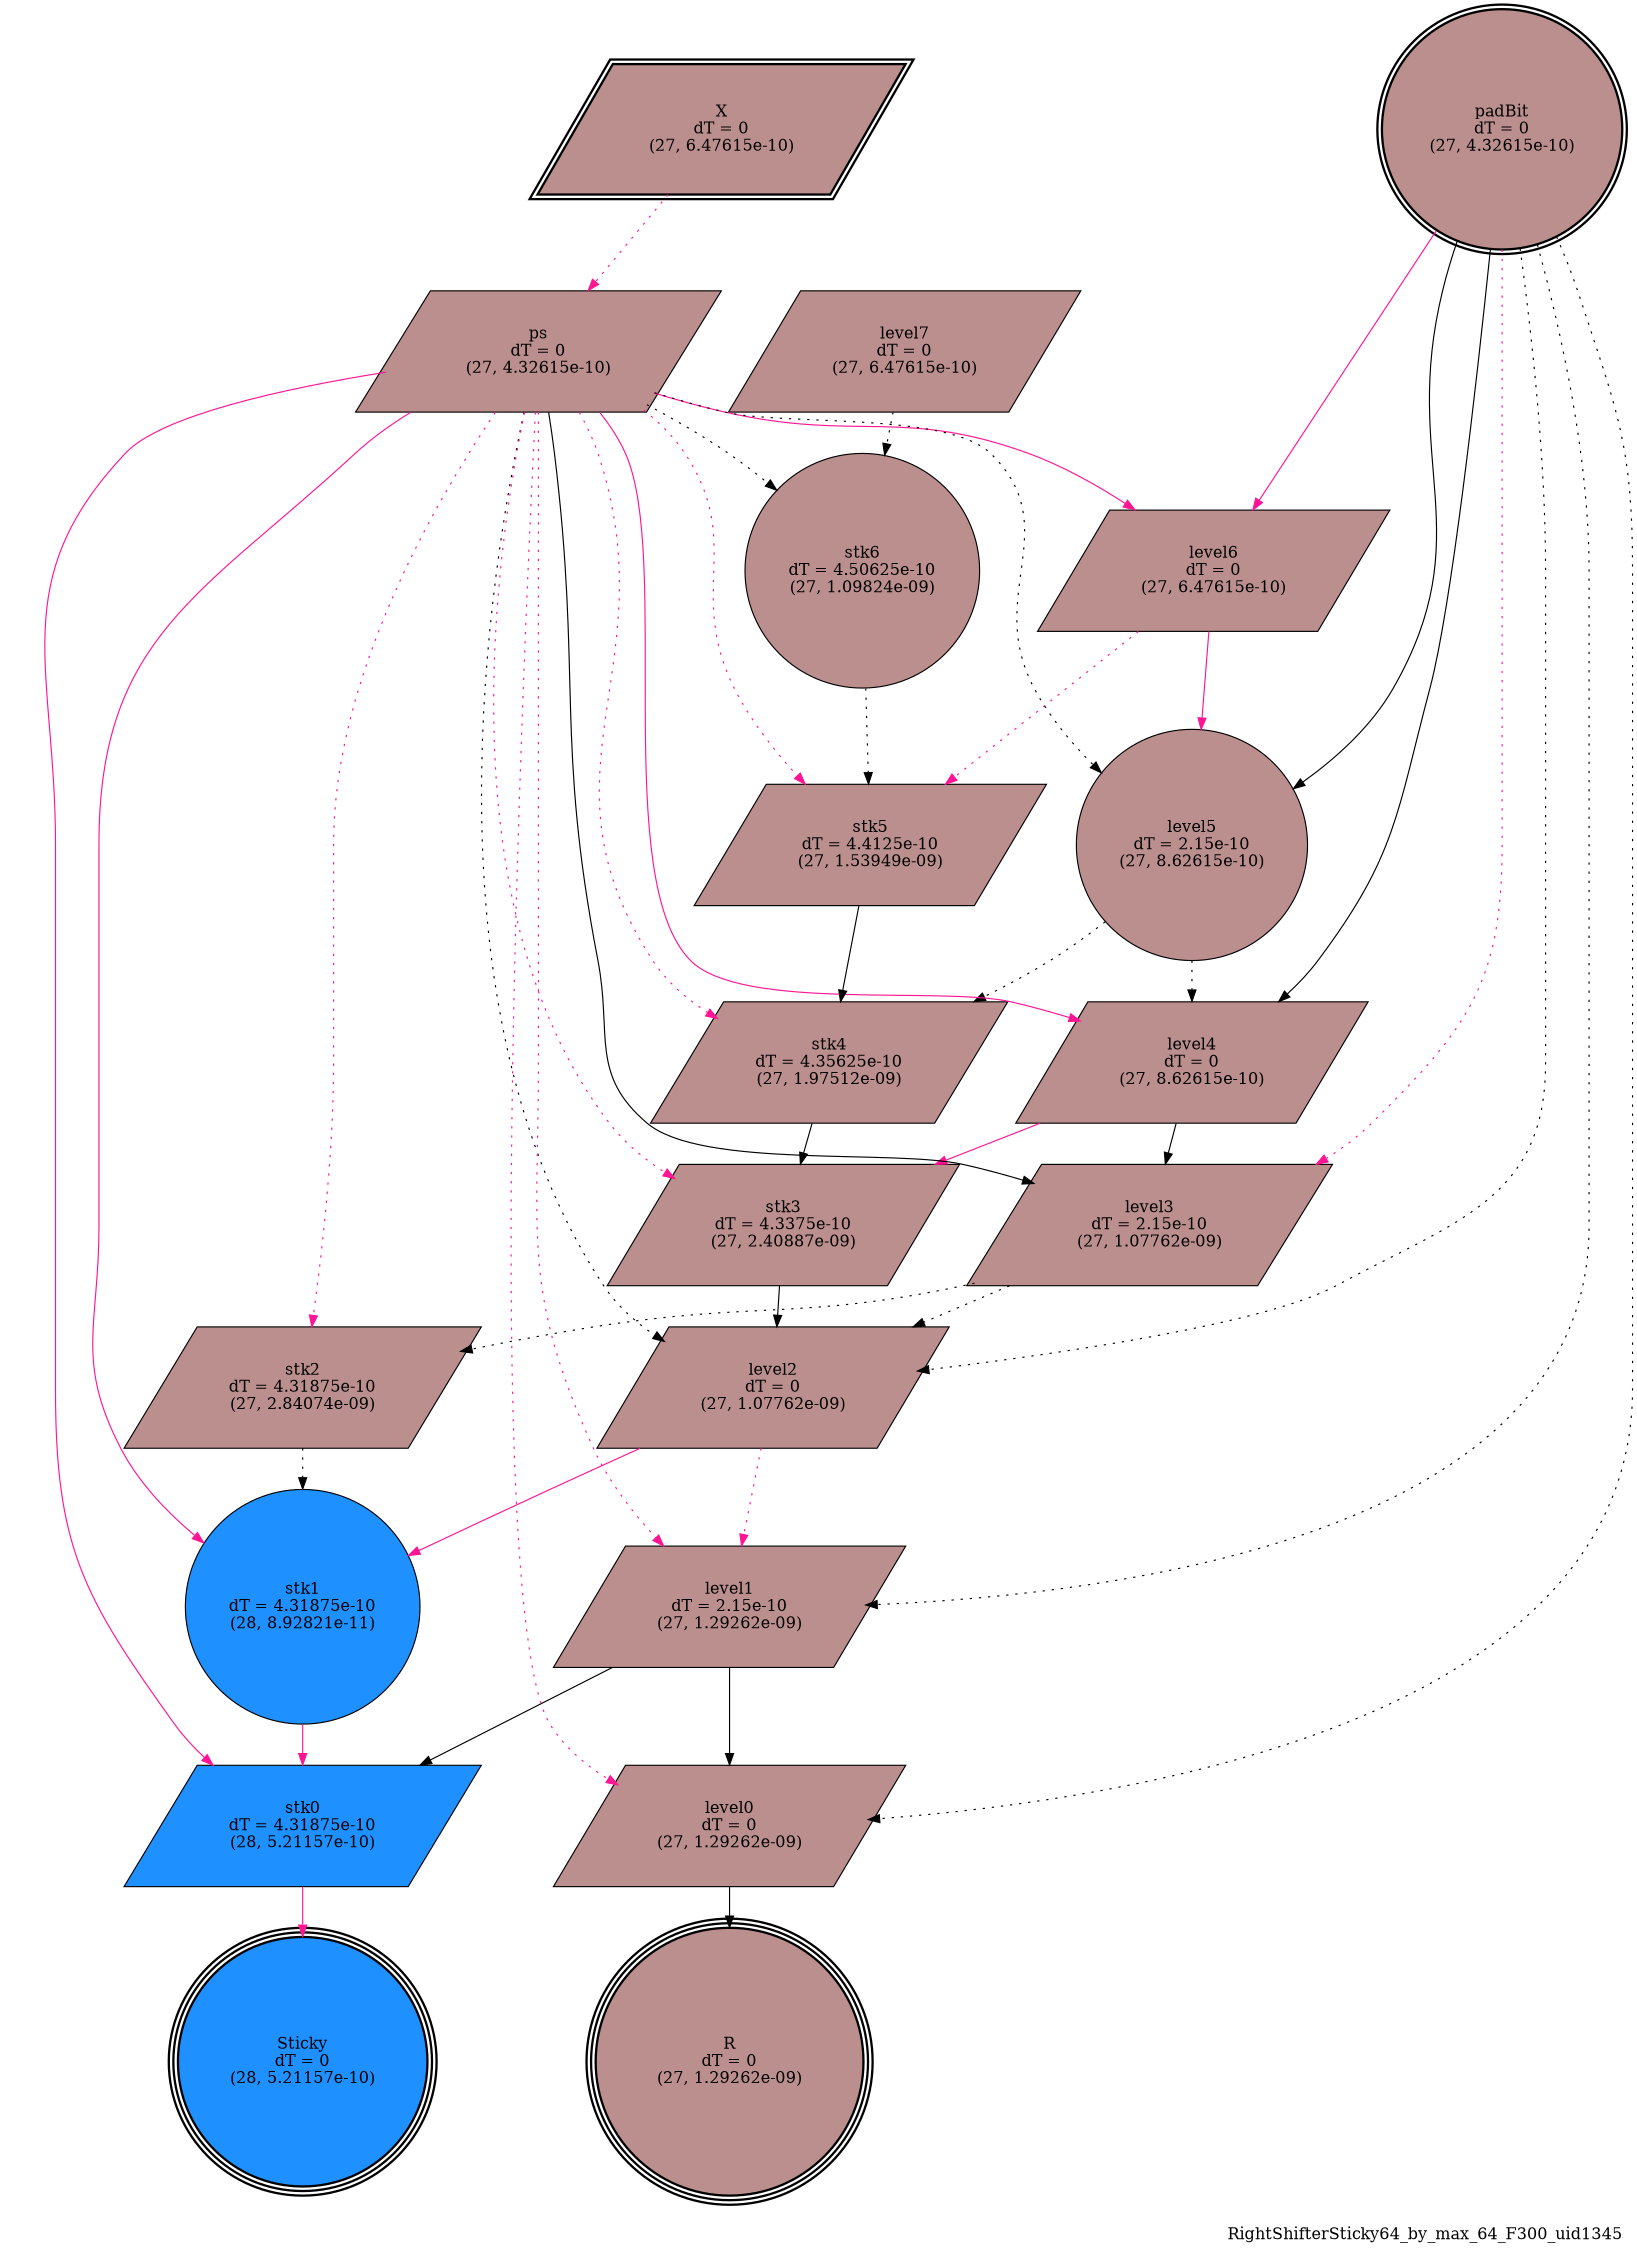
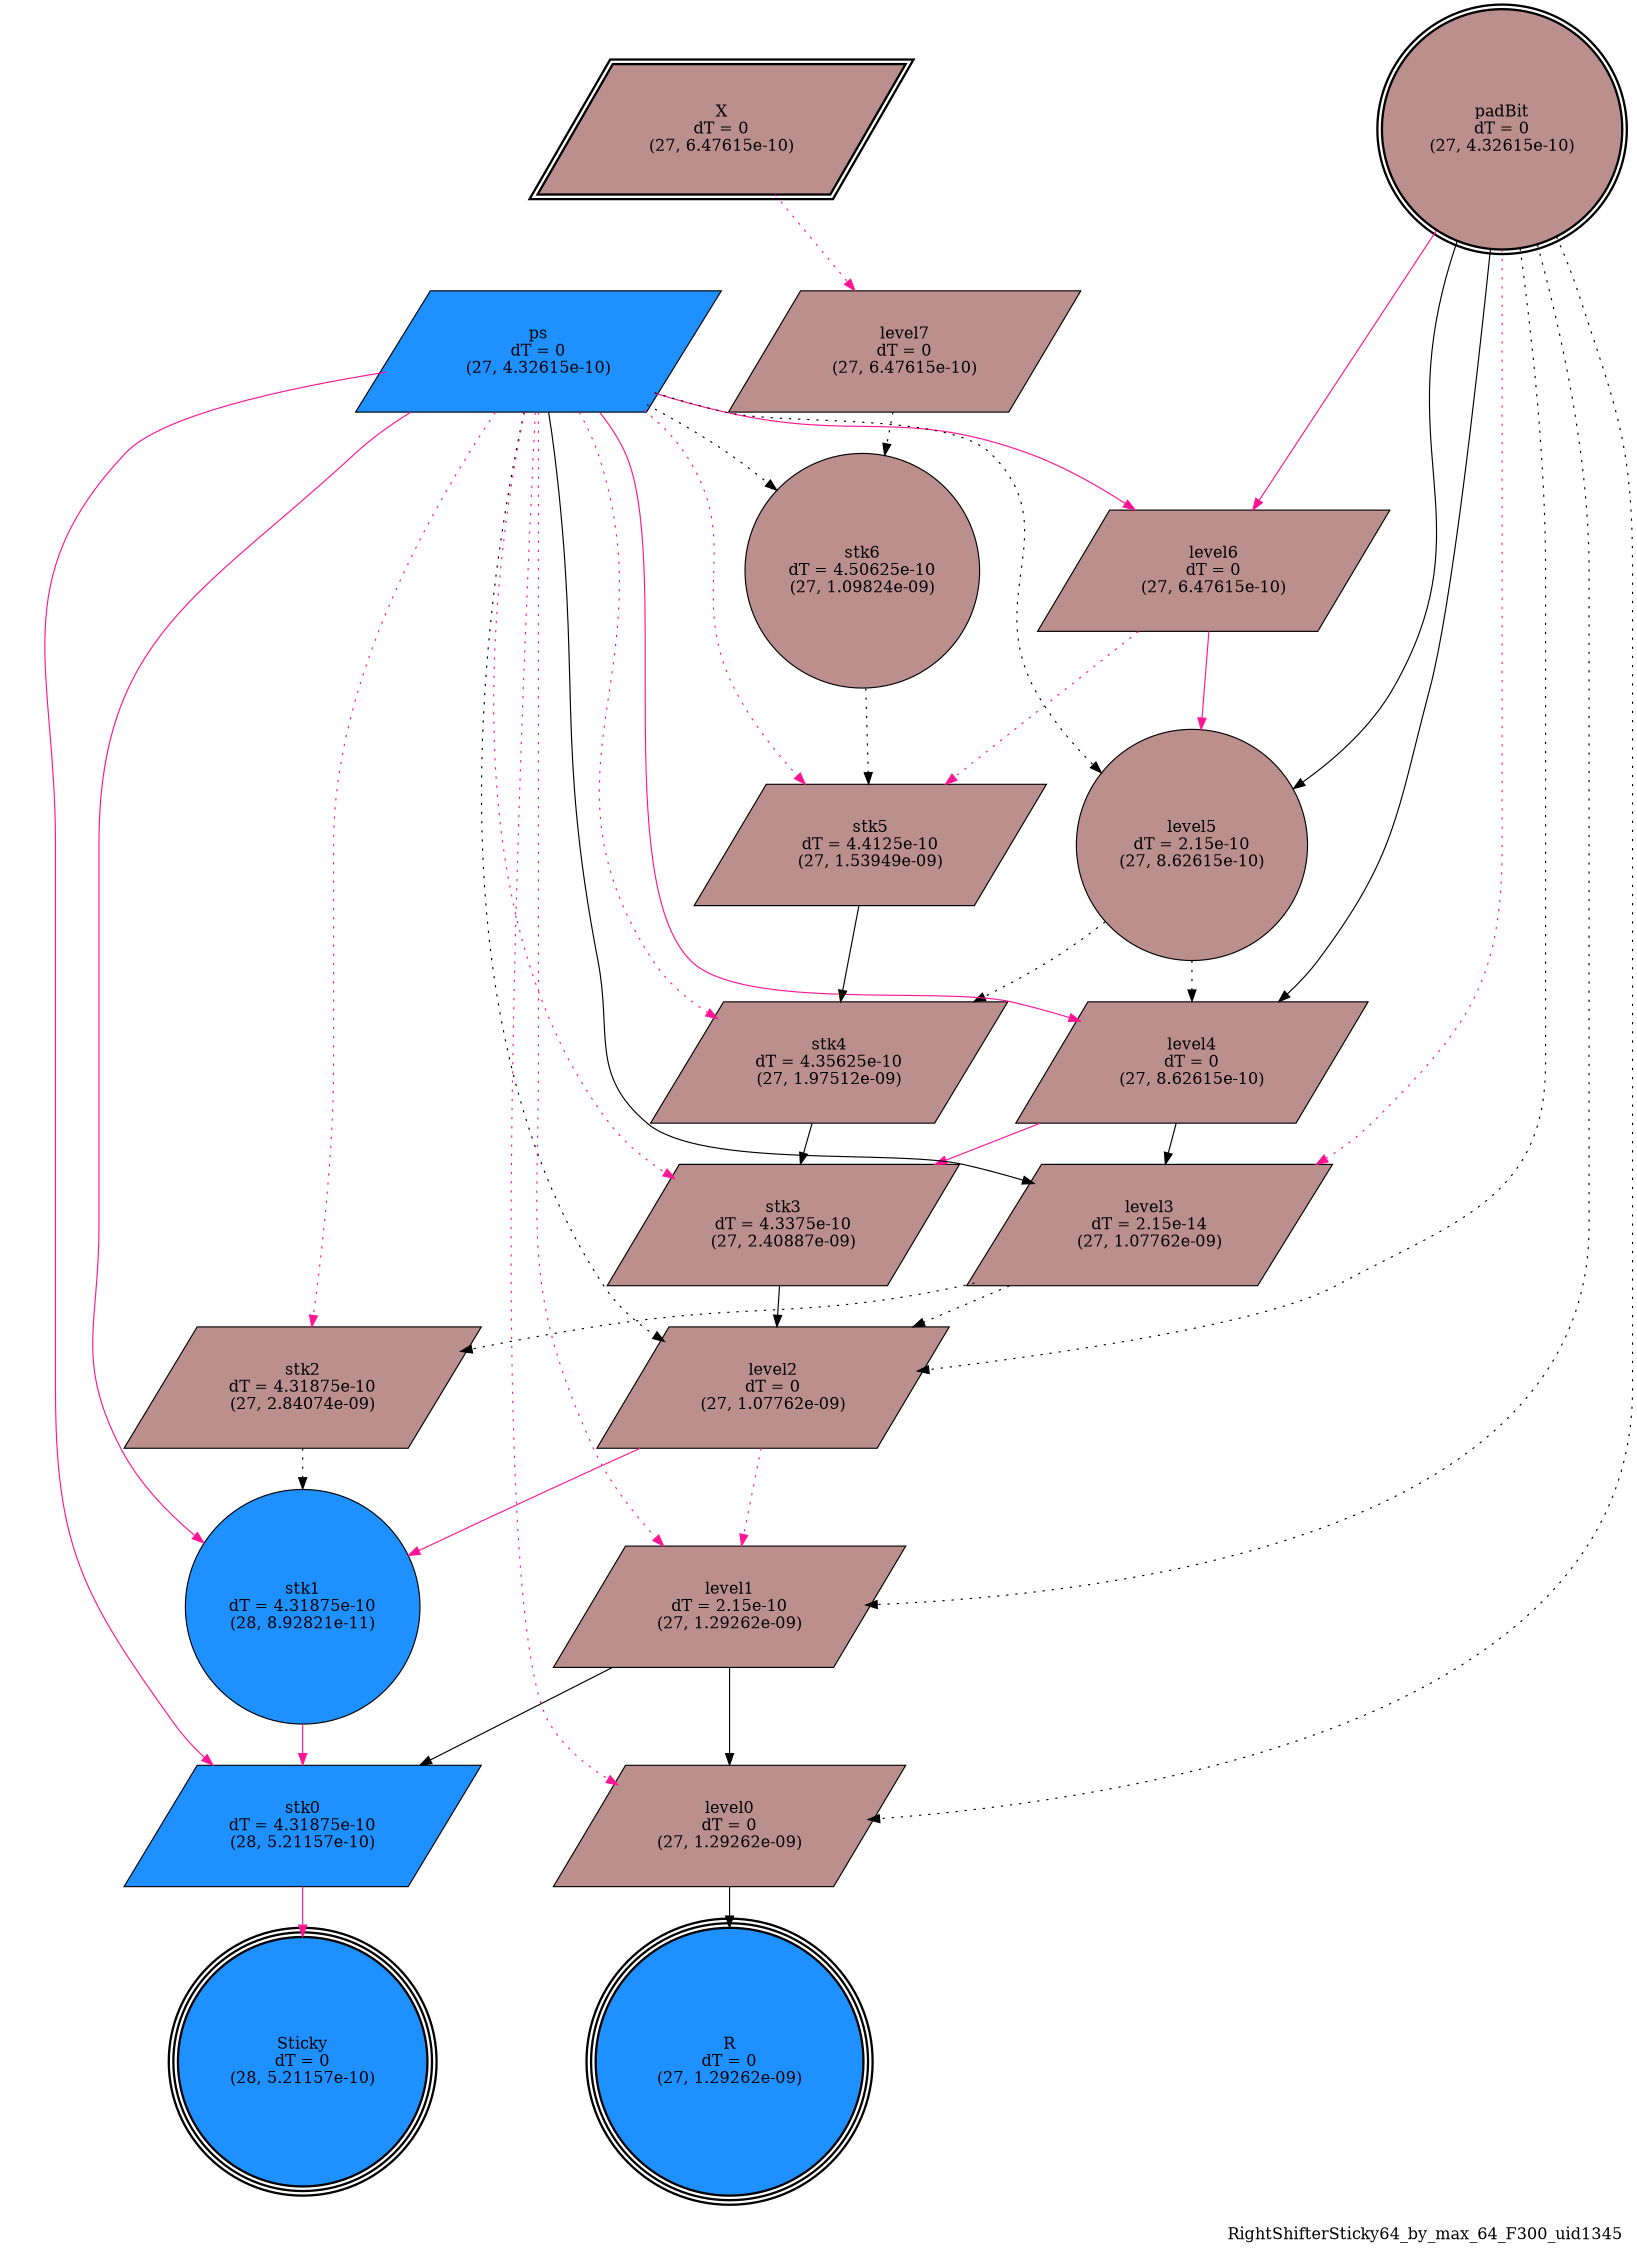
(632, 238) -> (811, 238)
(538, 351) -> (538, 351)
(1150, 1225) -> (1150, 1225)
(730, 2062) -> (730, 2062)
